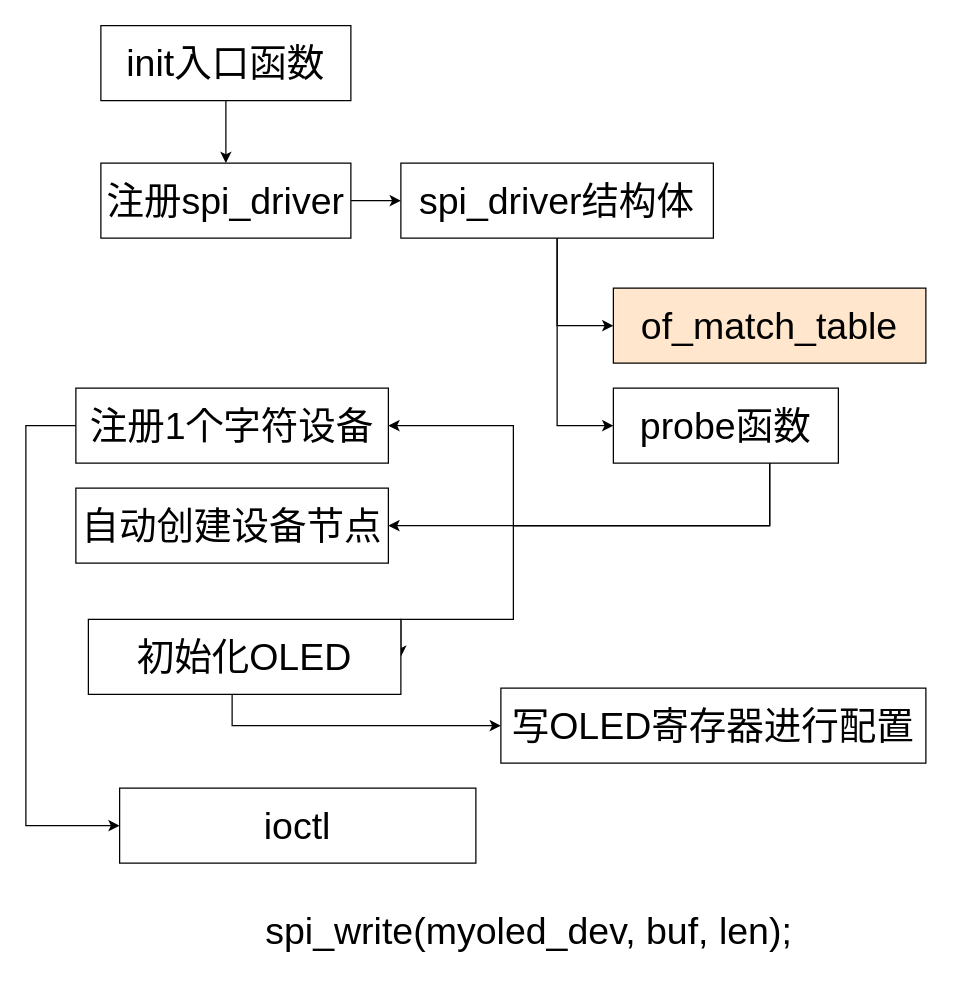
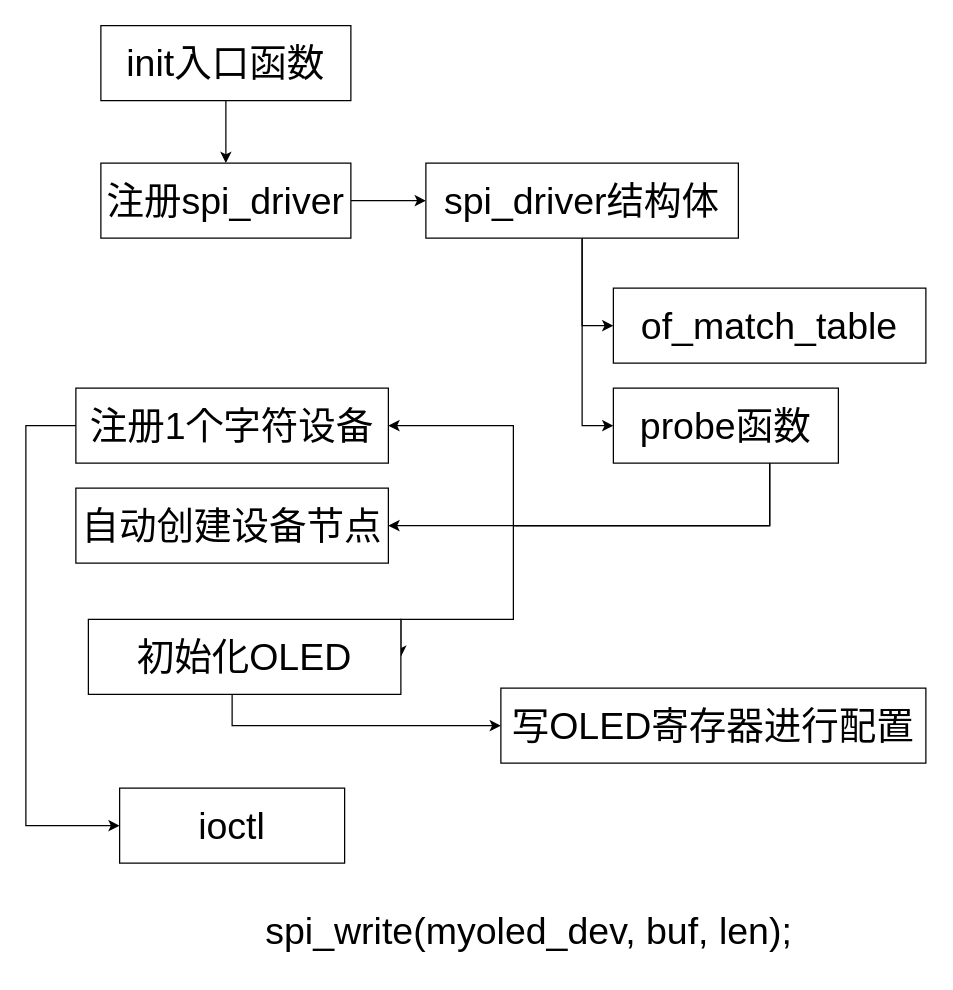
(557, 201) -> (582, 201)
(769, 326) -> (769, 326)
(298, 826) -> (232, 826)
